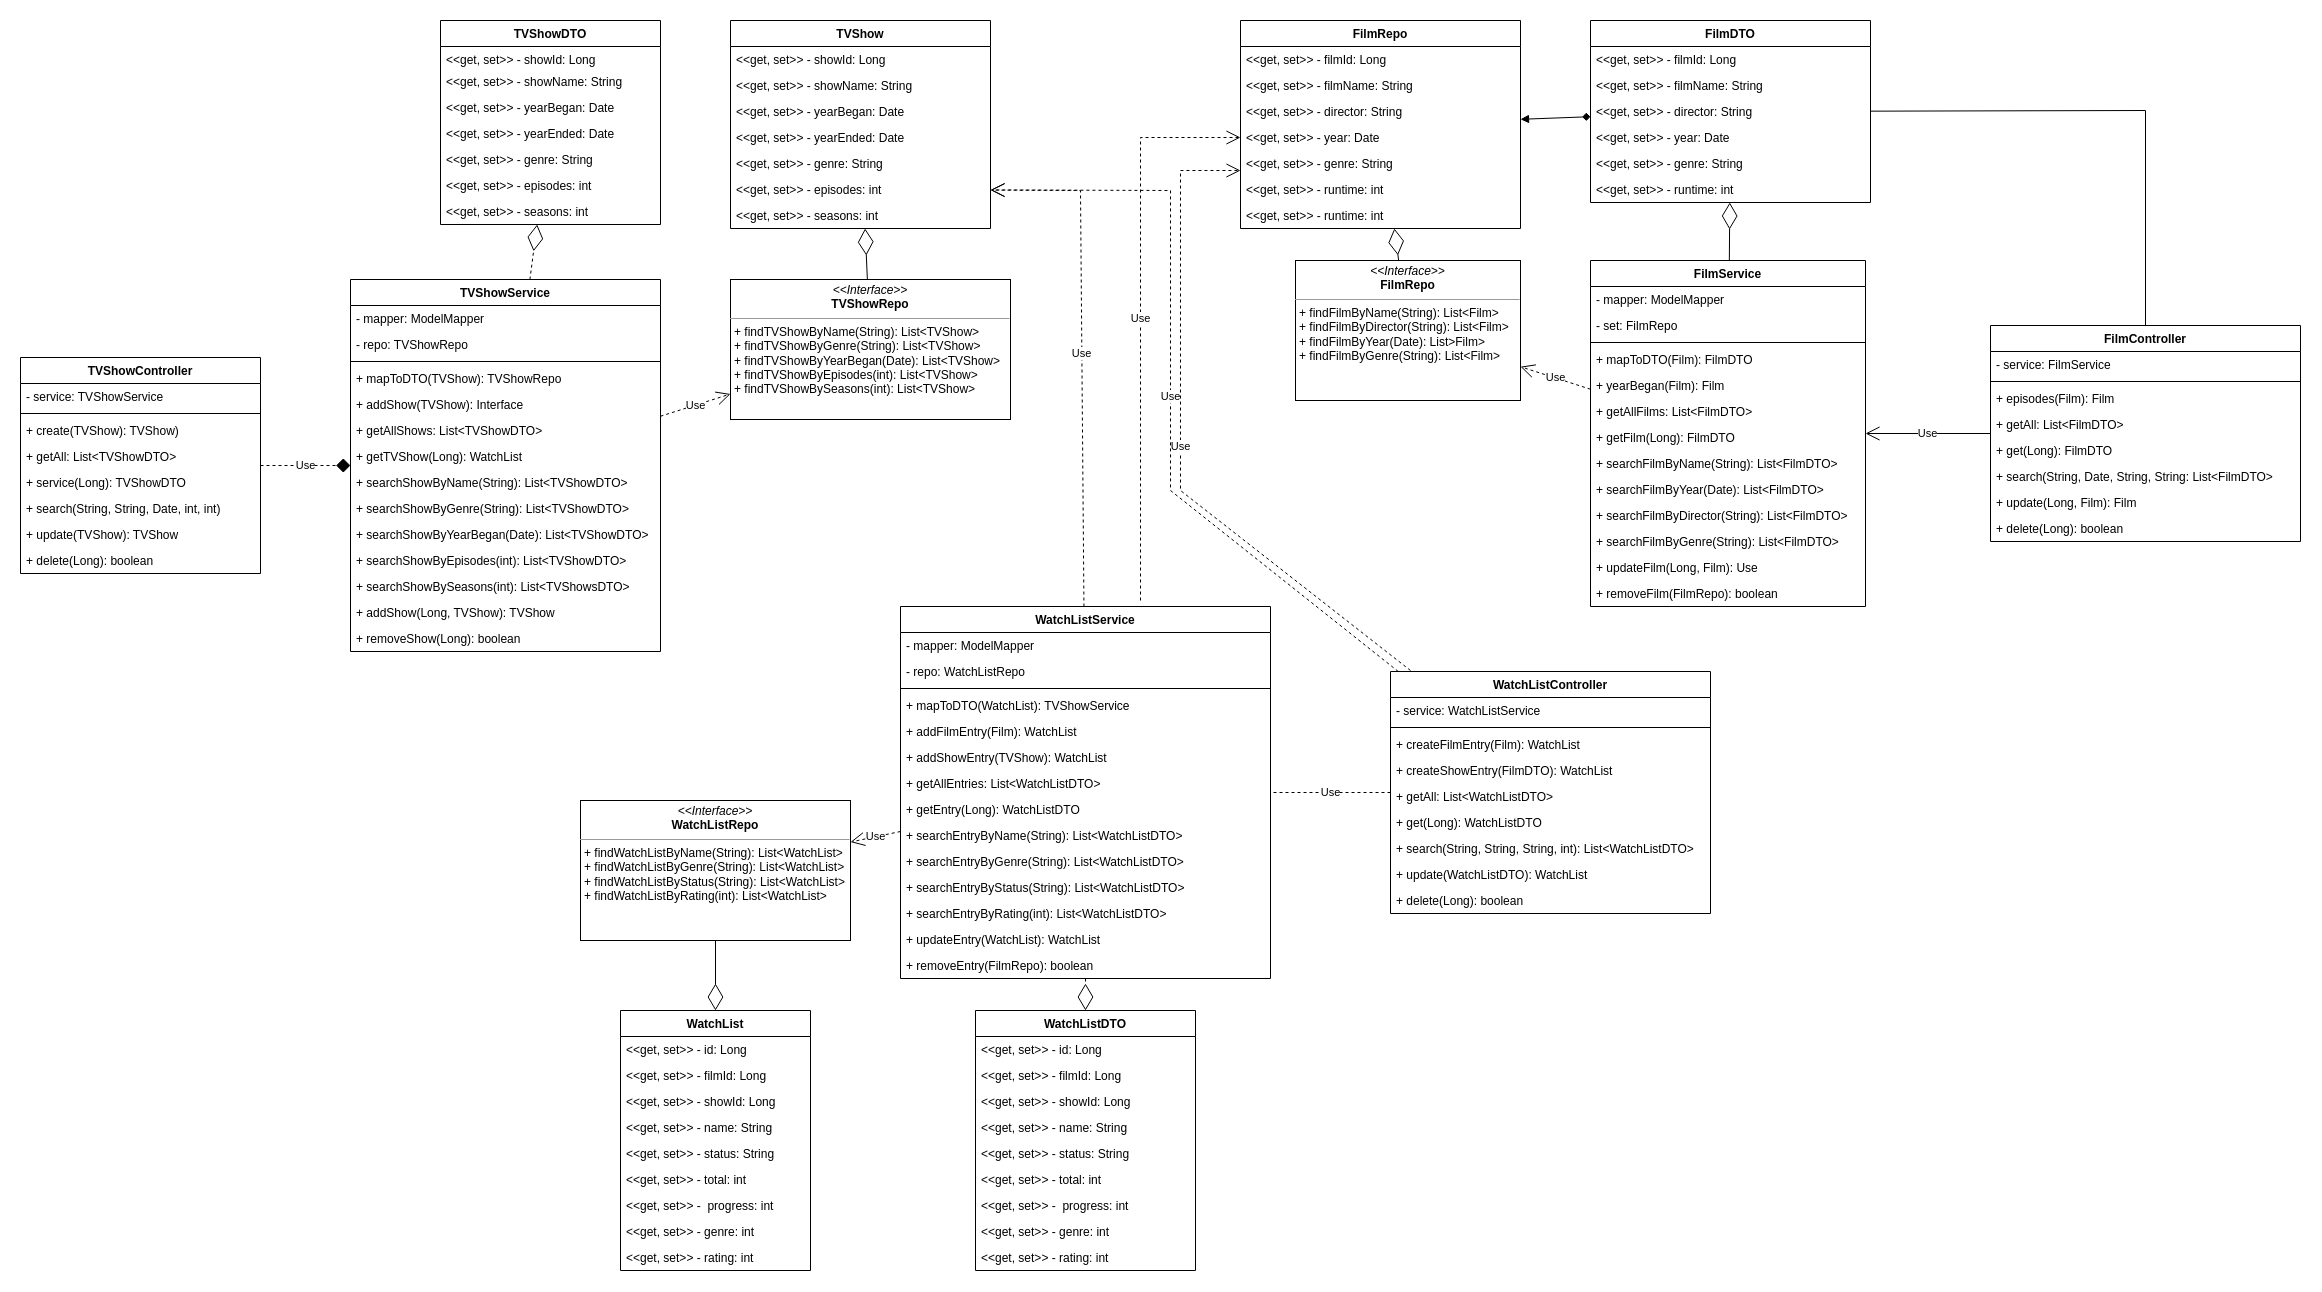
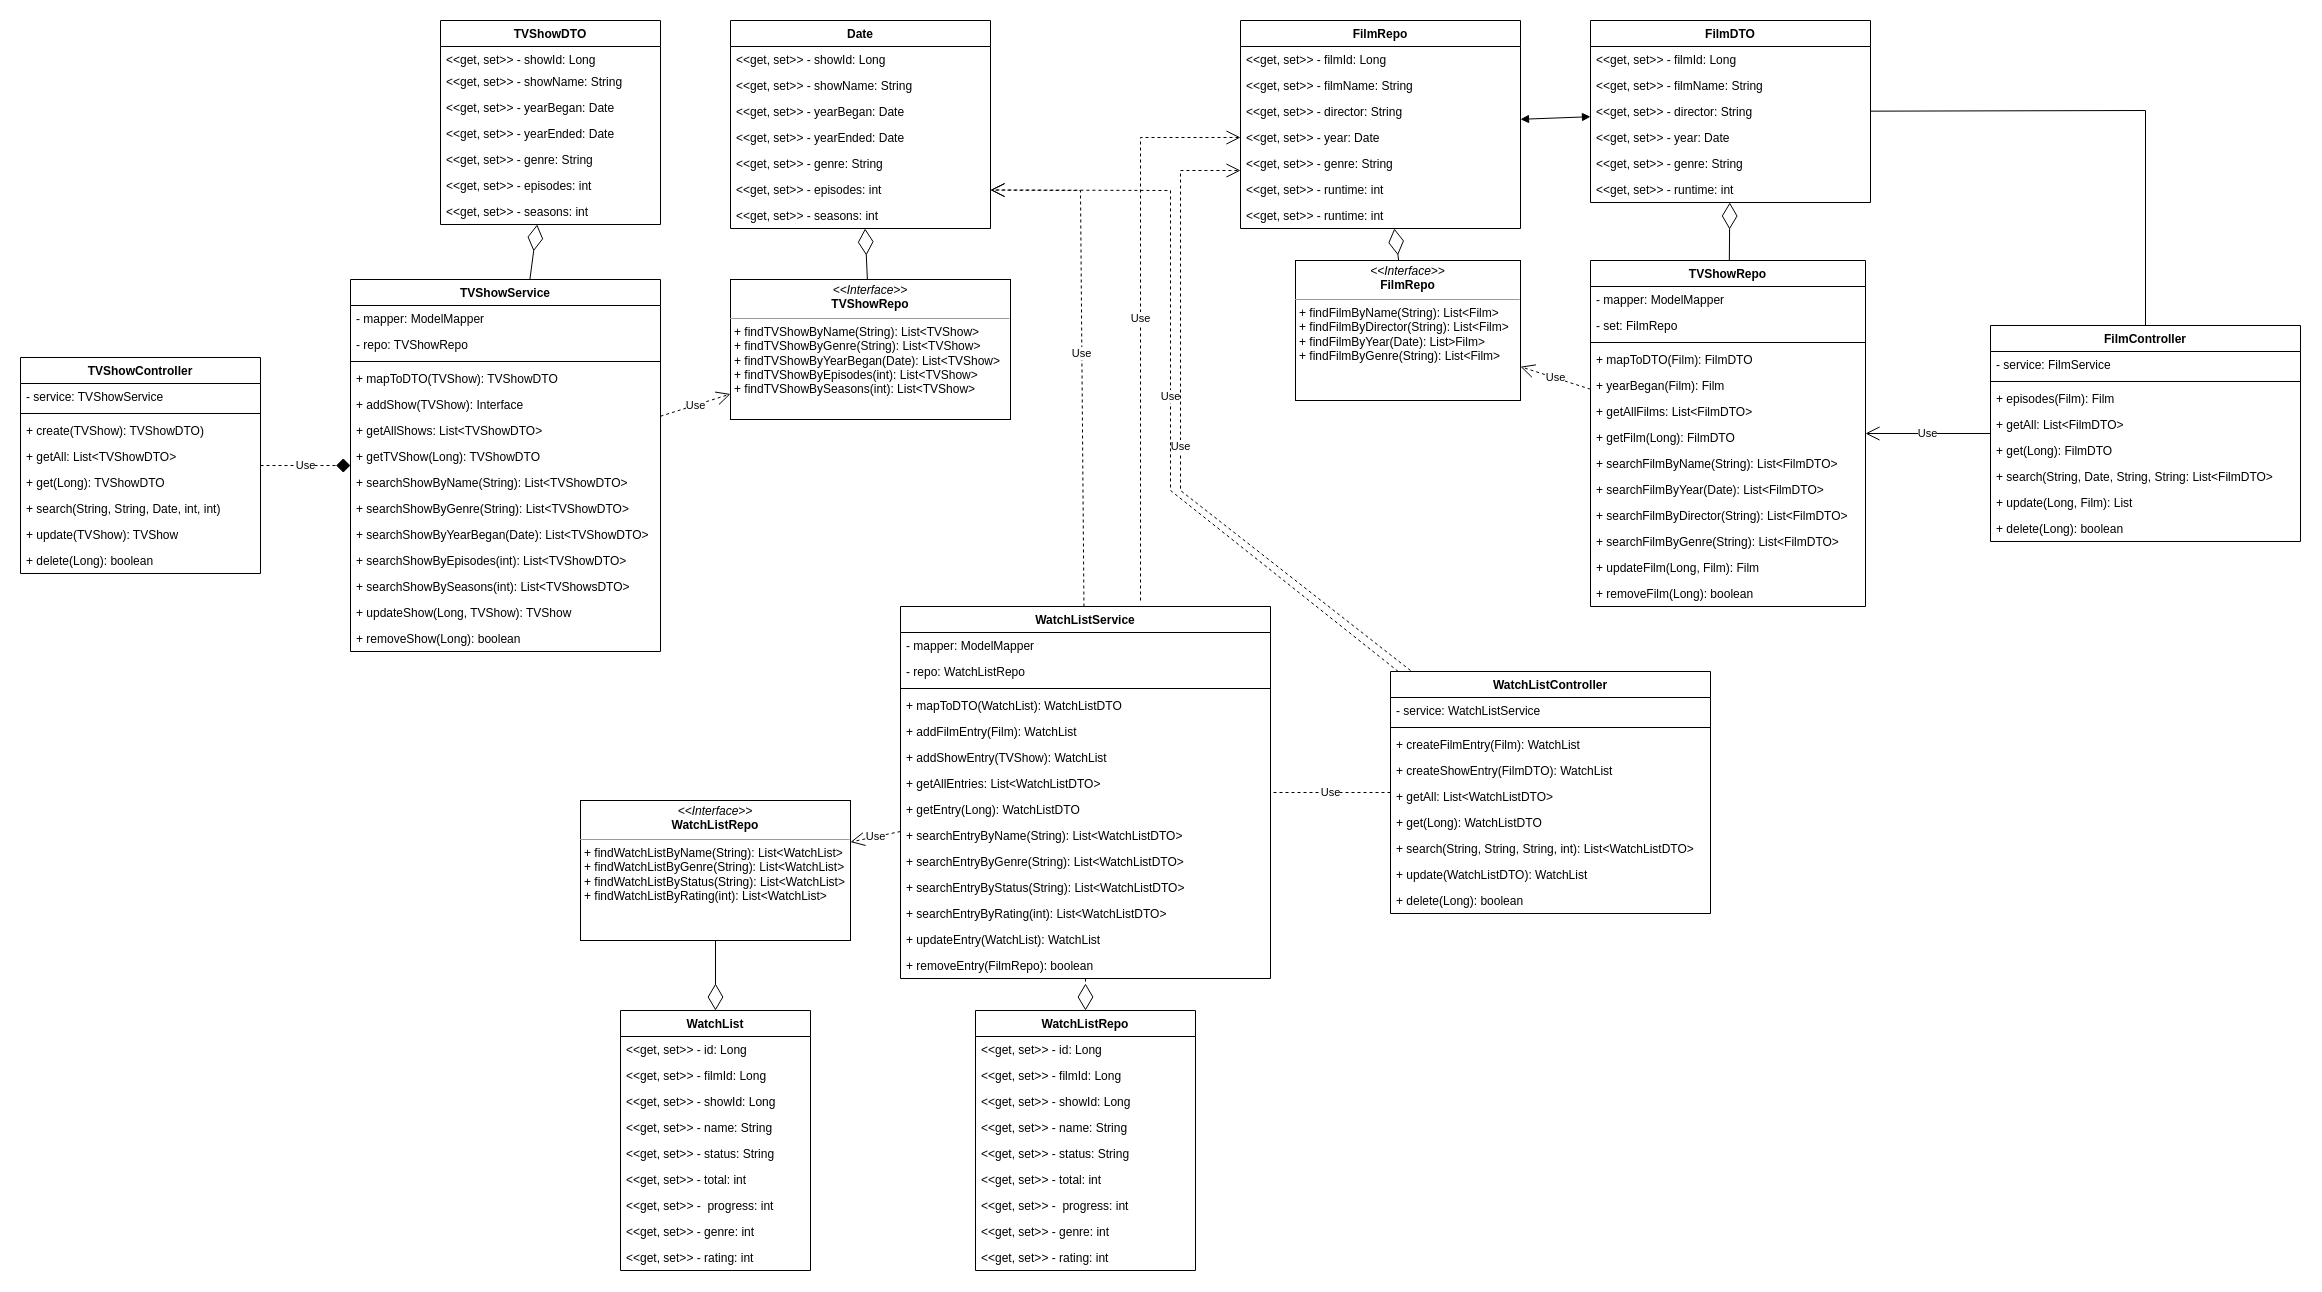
(860, 34) -> (860, 34)
(1581, 117) -> (1581, 117)
(532, 264) -> (532, 264)
(1728, 274) -> (1728, 274)
(452, 379) -> (449, 379)
(105, 431) -> (115, 431)
(444, 457) -> (445, 457)
(107, 483) -> (95, 483)
(2069, 503) -> (2071, 503)
(1679, 568) -> (1680, 568)
(1688, 594) -> (1677, 594)
(452, 613) -> (462, 613)
(1019, 706) -> (1016, 706)
(1085, 1024) -> (1085, 1024)
